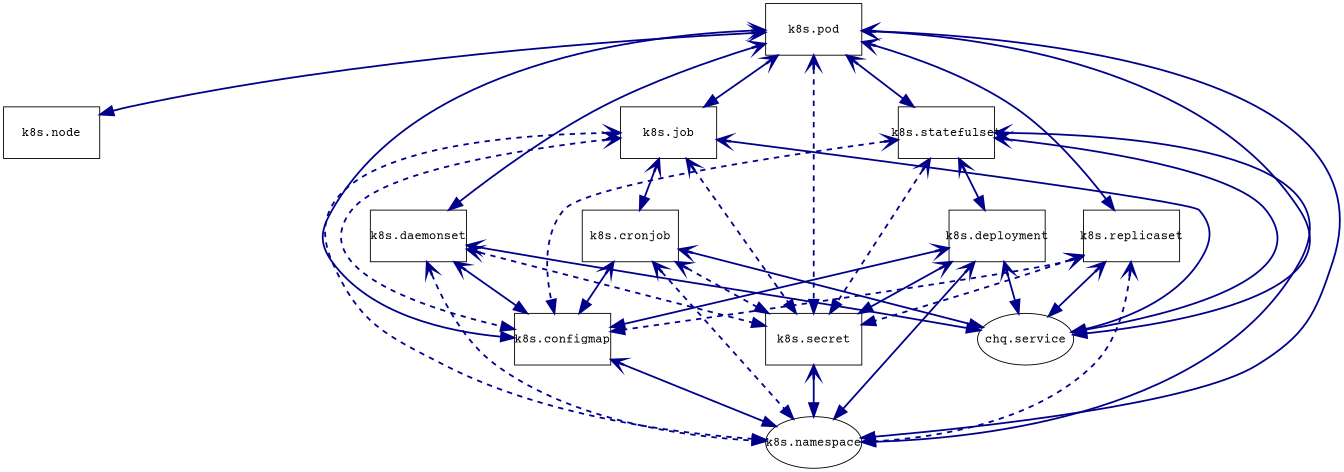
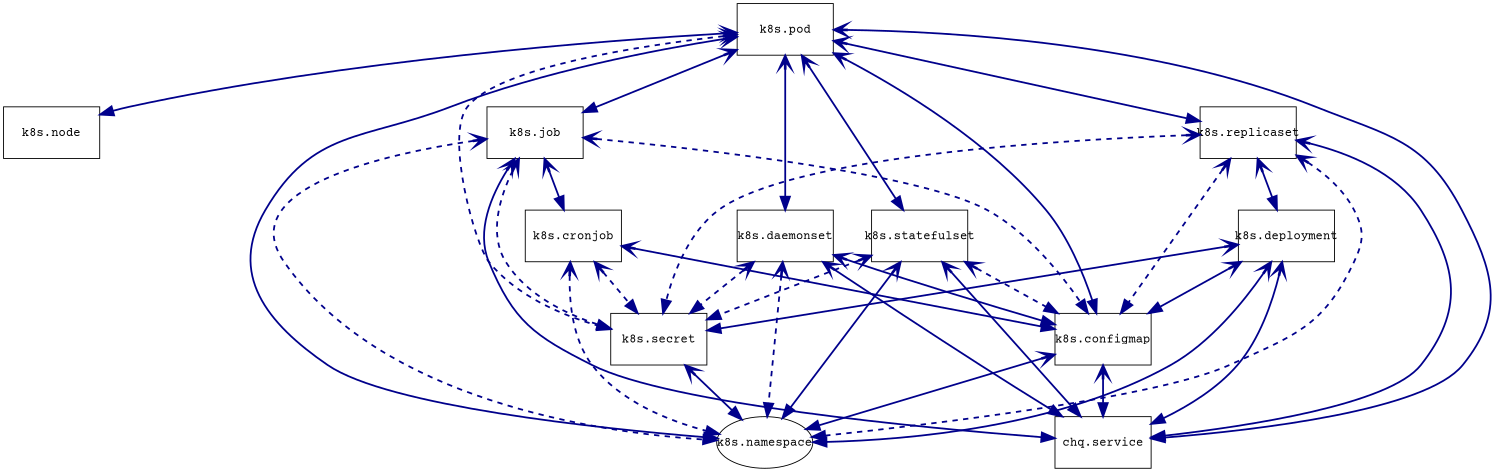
(972, 184) -> (1267, 184)
(831, 288) -> (1103, 389)
(1026, 339) -> (1103, 442)
